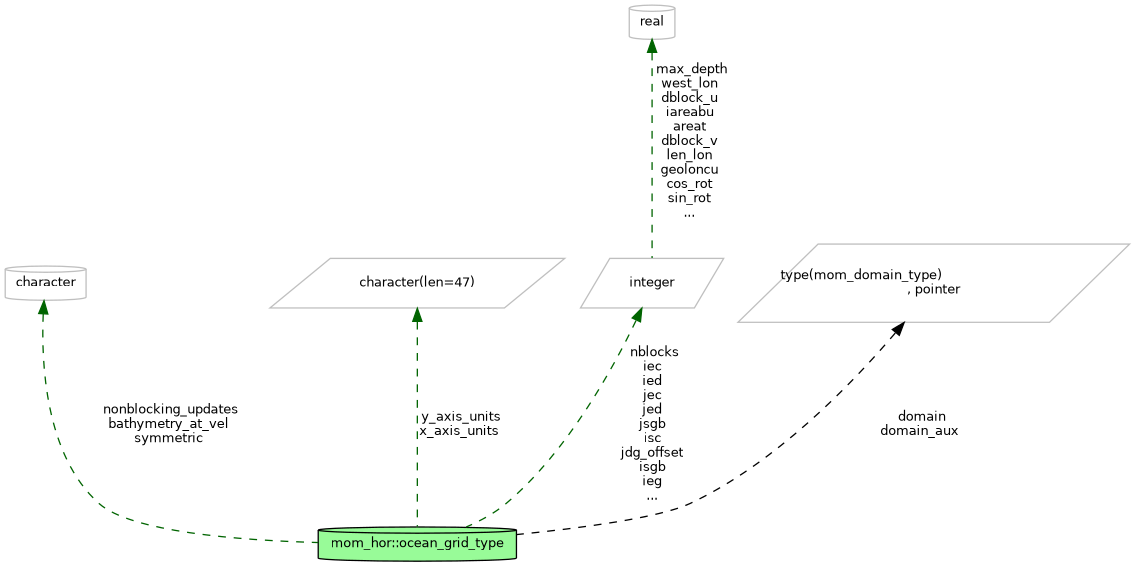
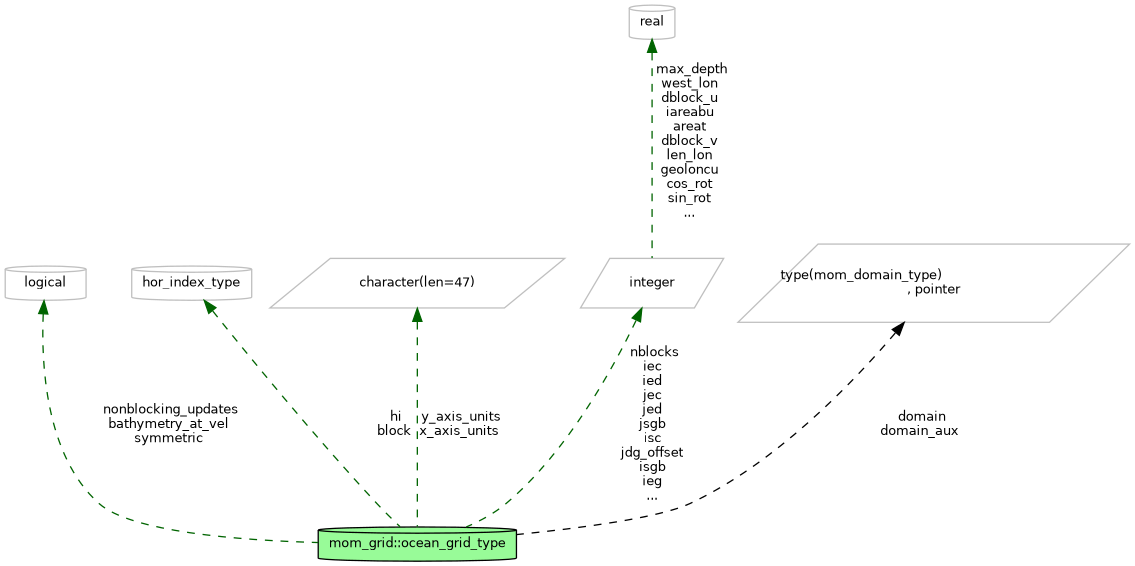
(46, 283) -> (46, 283)
none -> (192, 283)
(417, 544) -> (417, 544)
